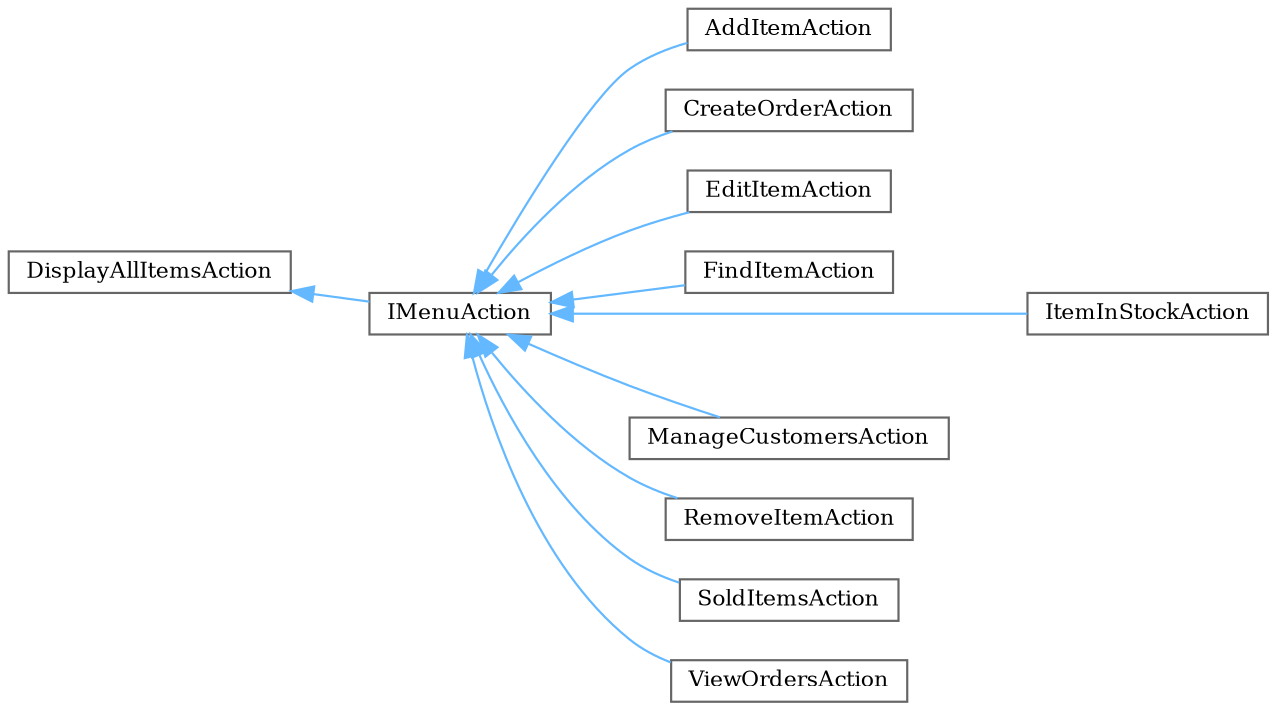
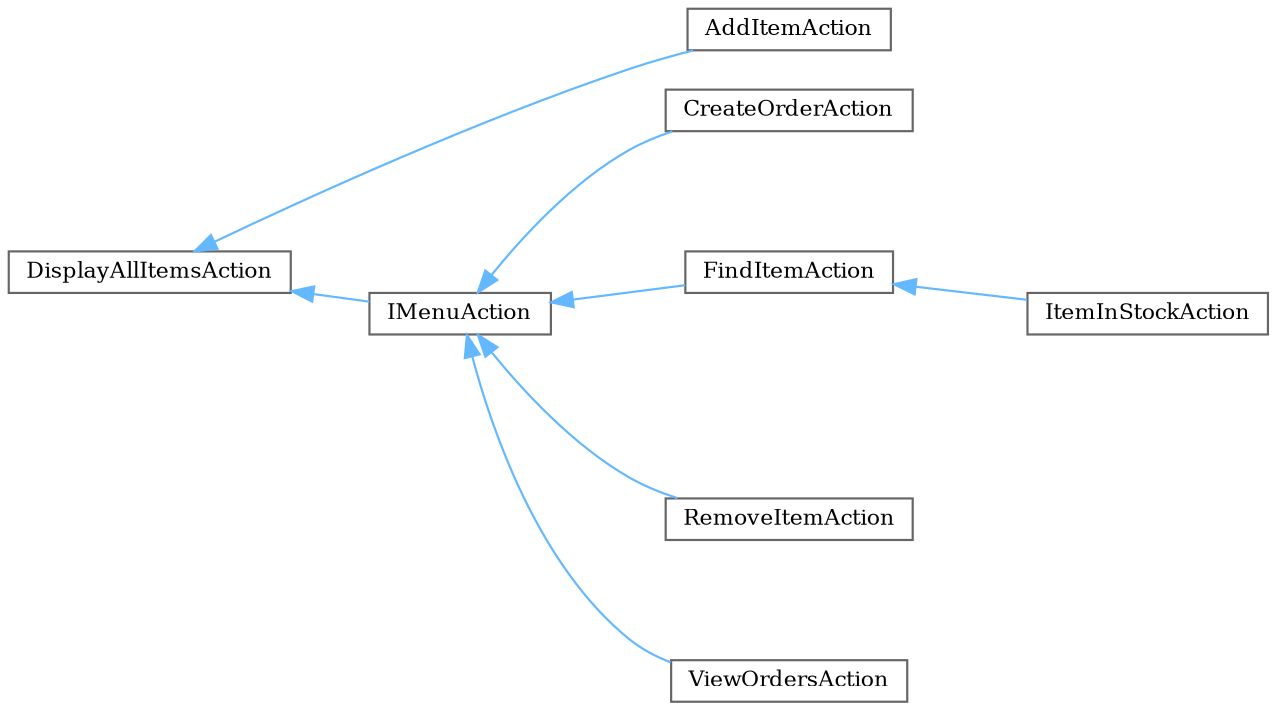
(569, 140) -> (450, 137)
(789, 191) -> none
(800, 314) -> (971, 293)
(789, 438) -> none
(789, 600) -> none
